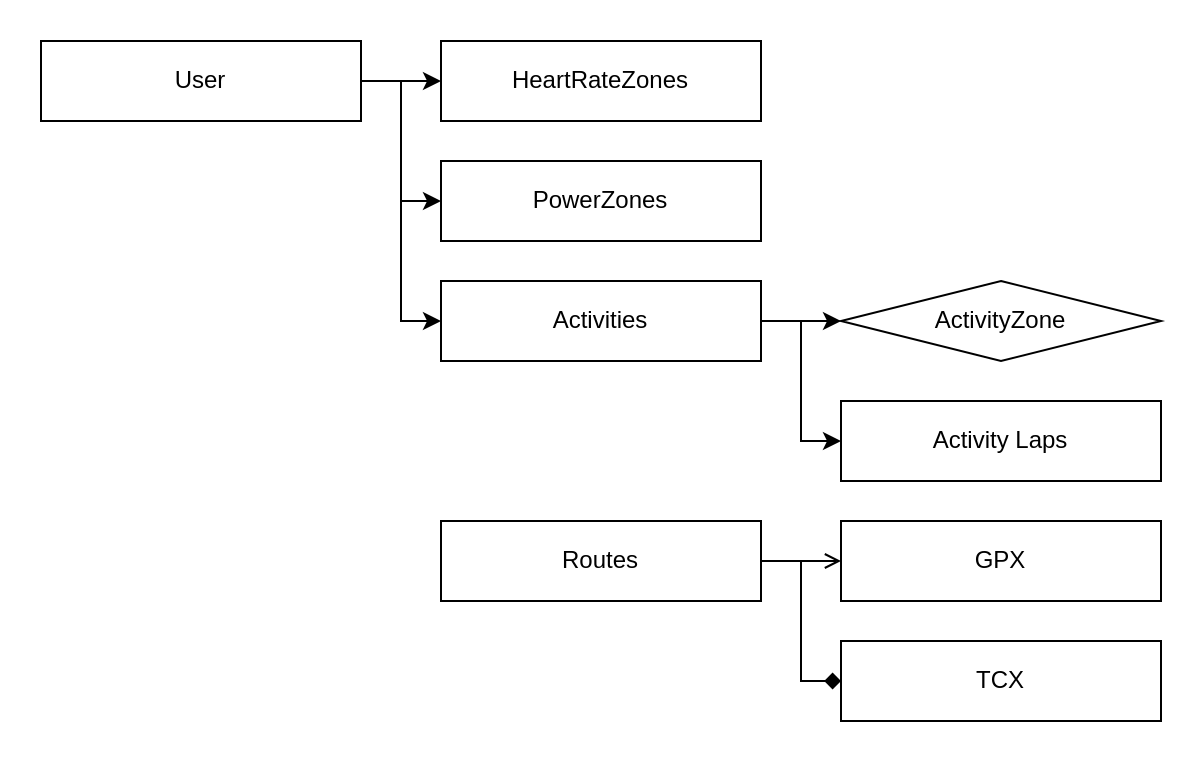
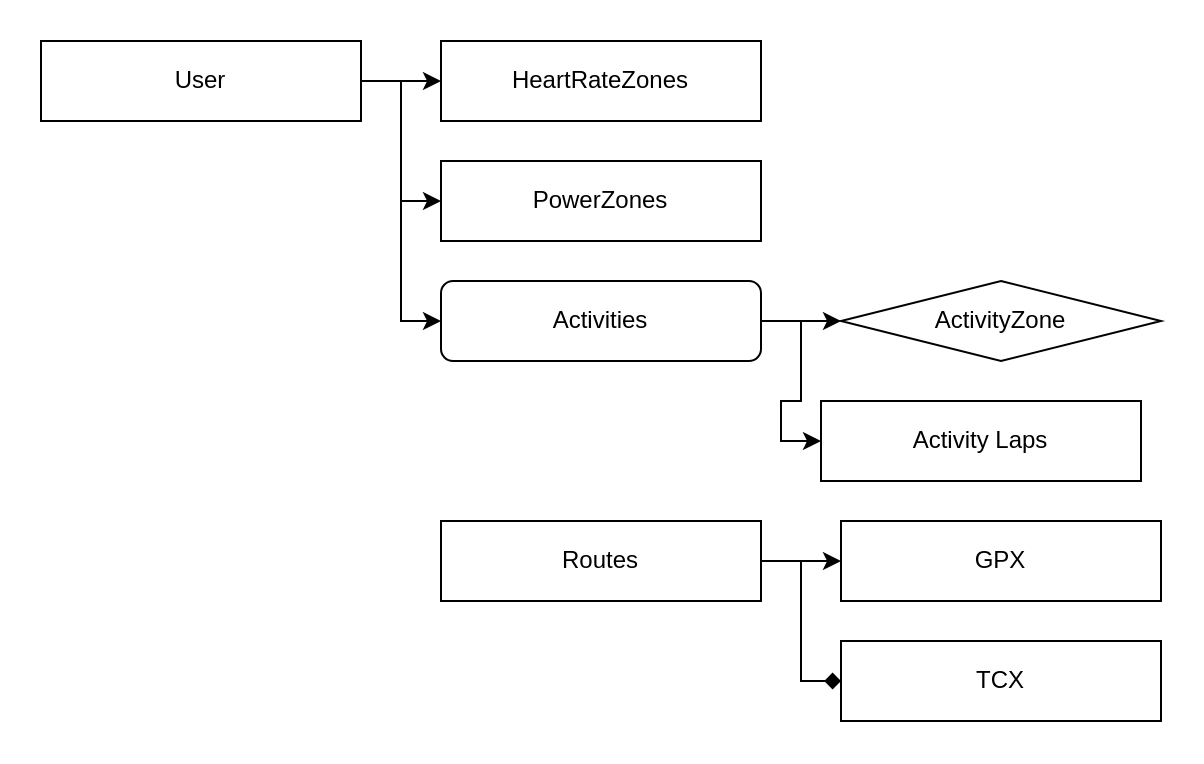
(601, 321) -> (601, 321)
(1001, 441) -> (981, 441)
(828, 561) -> (826, 561)
